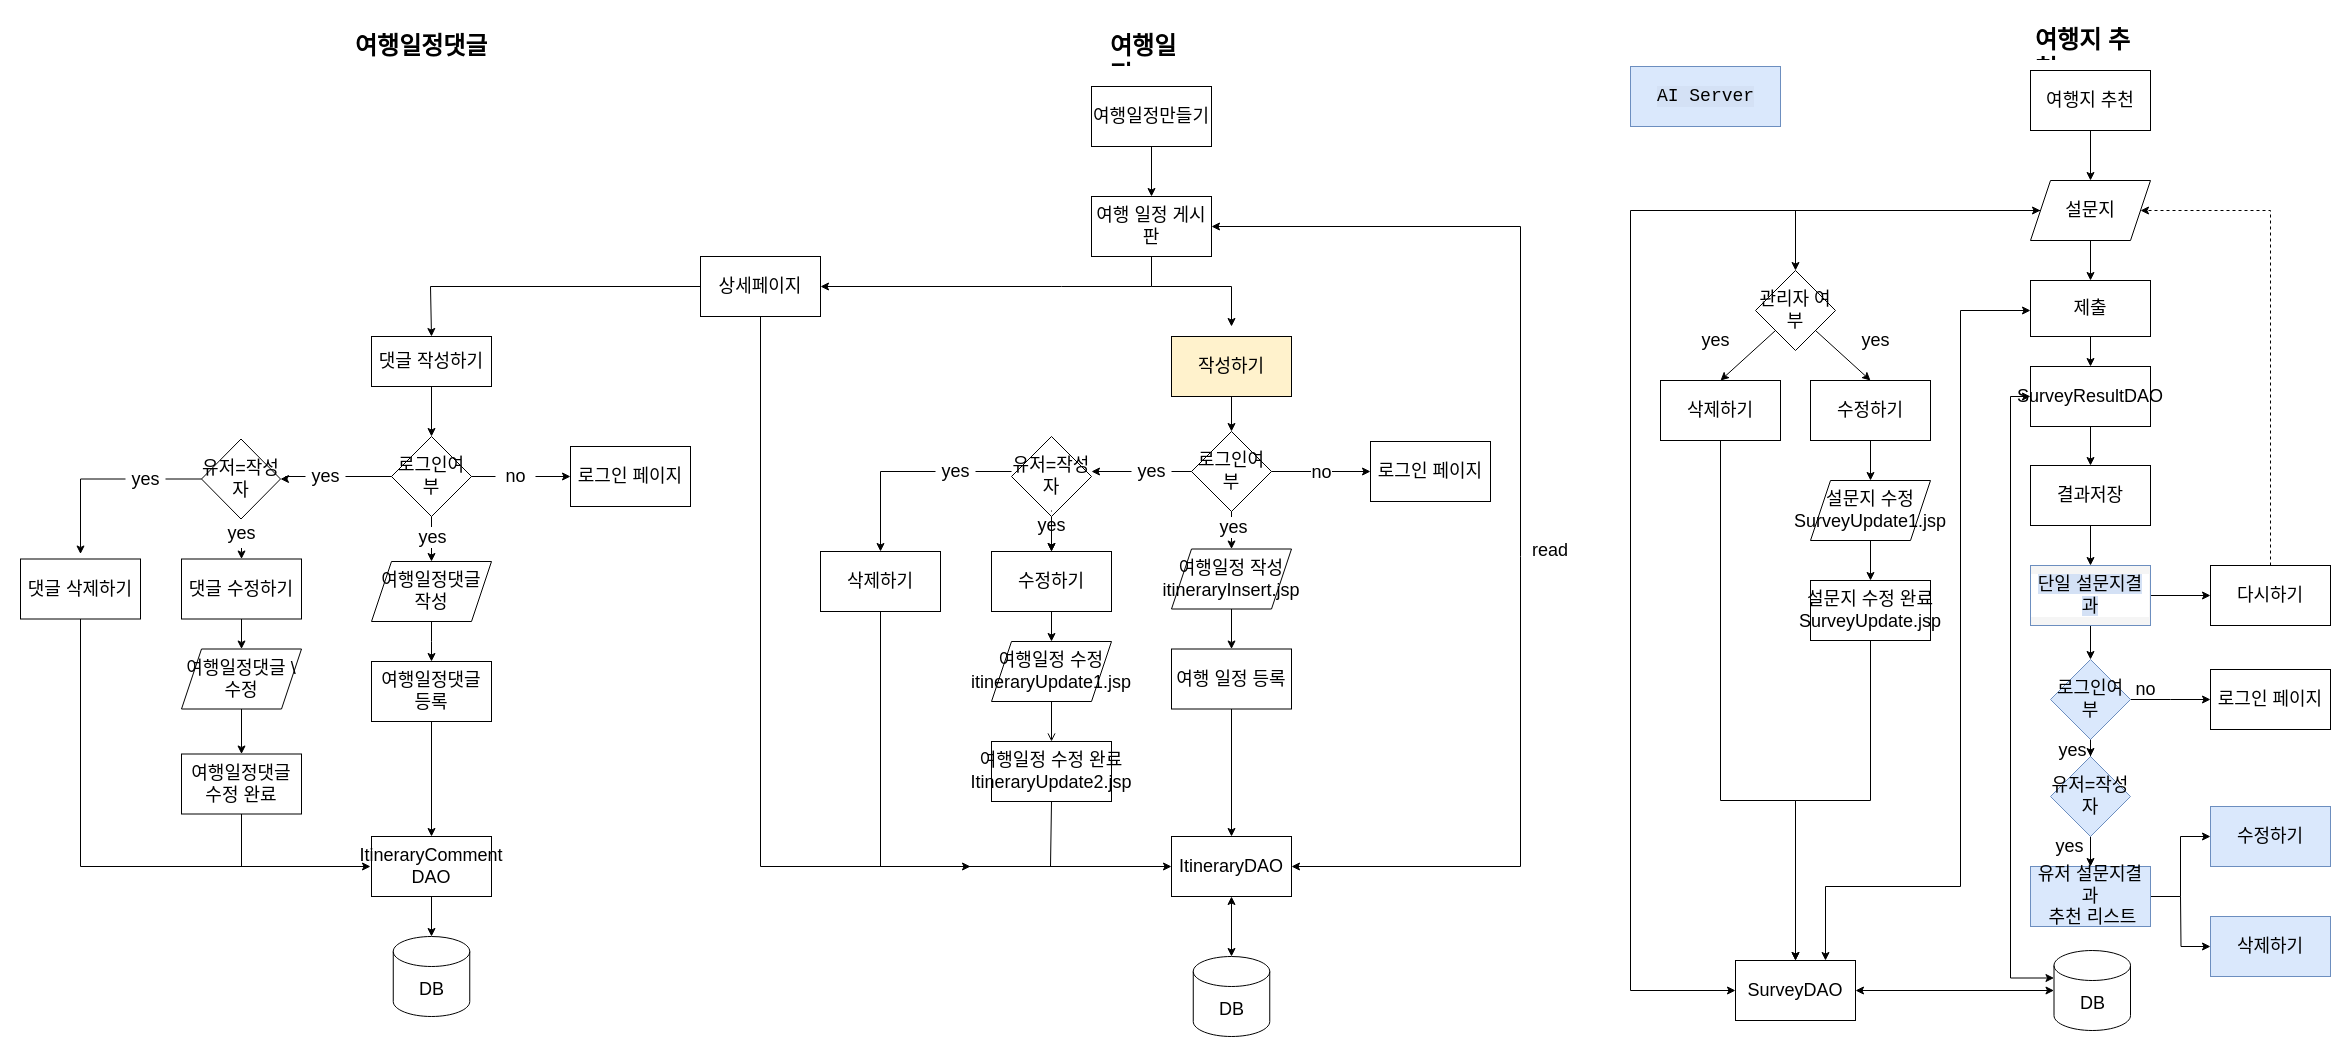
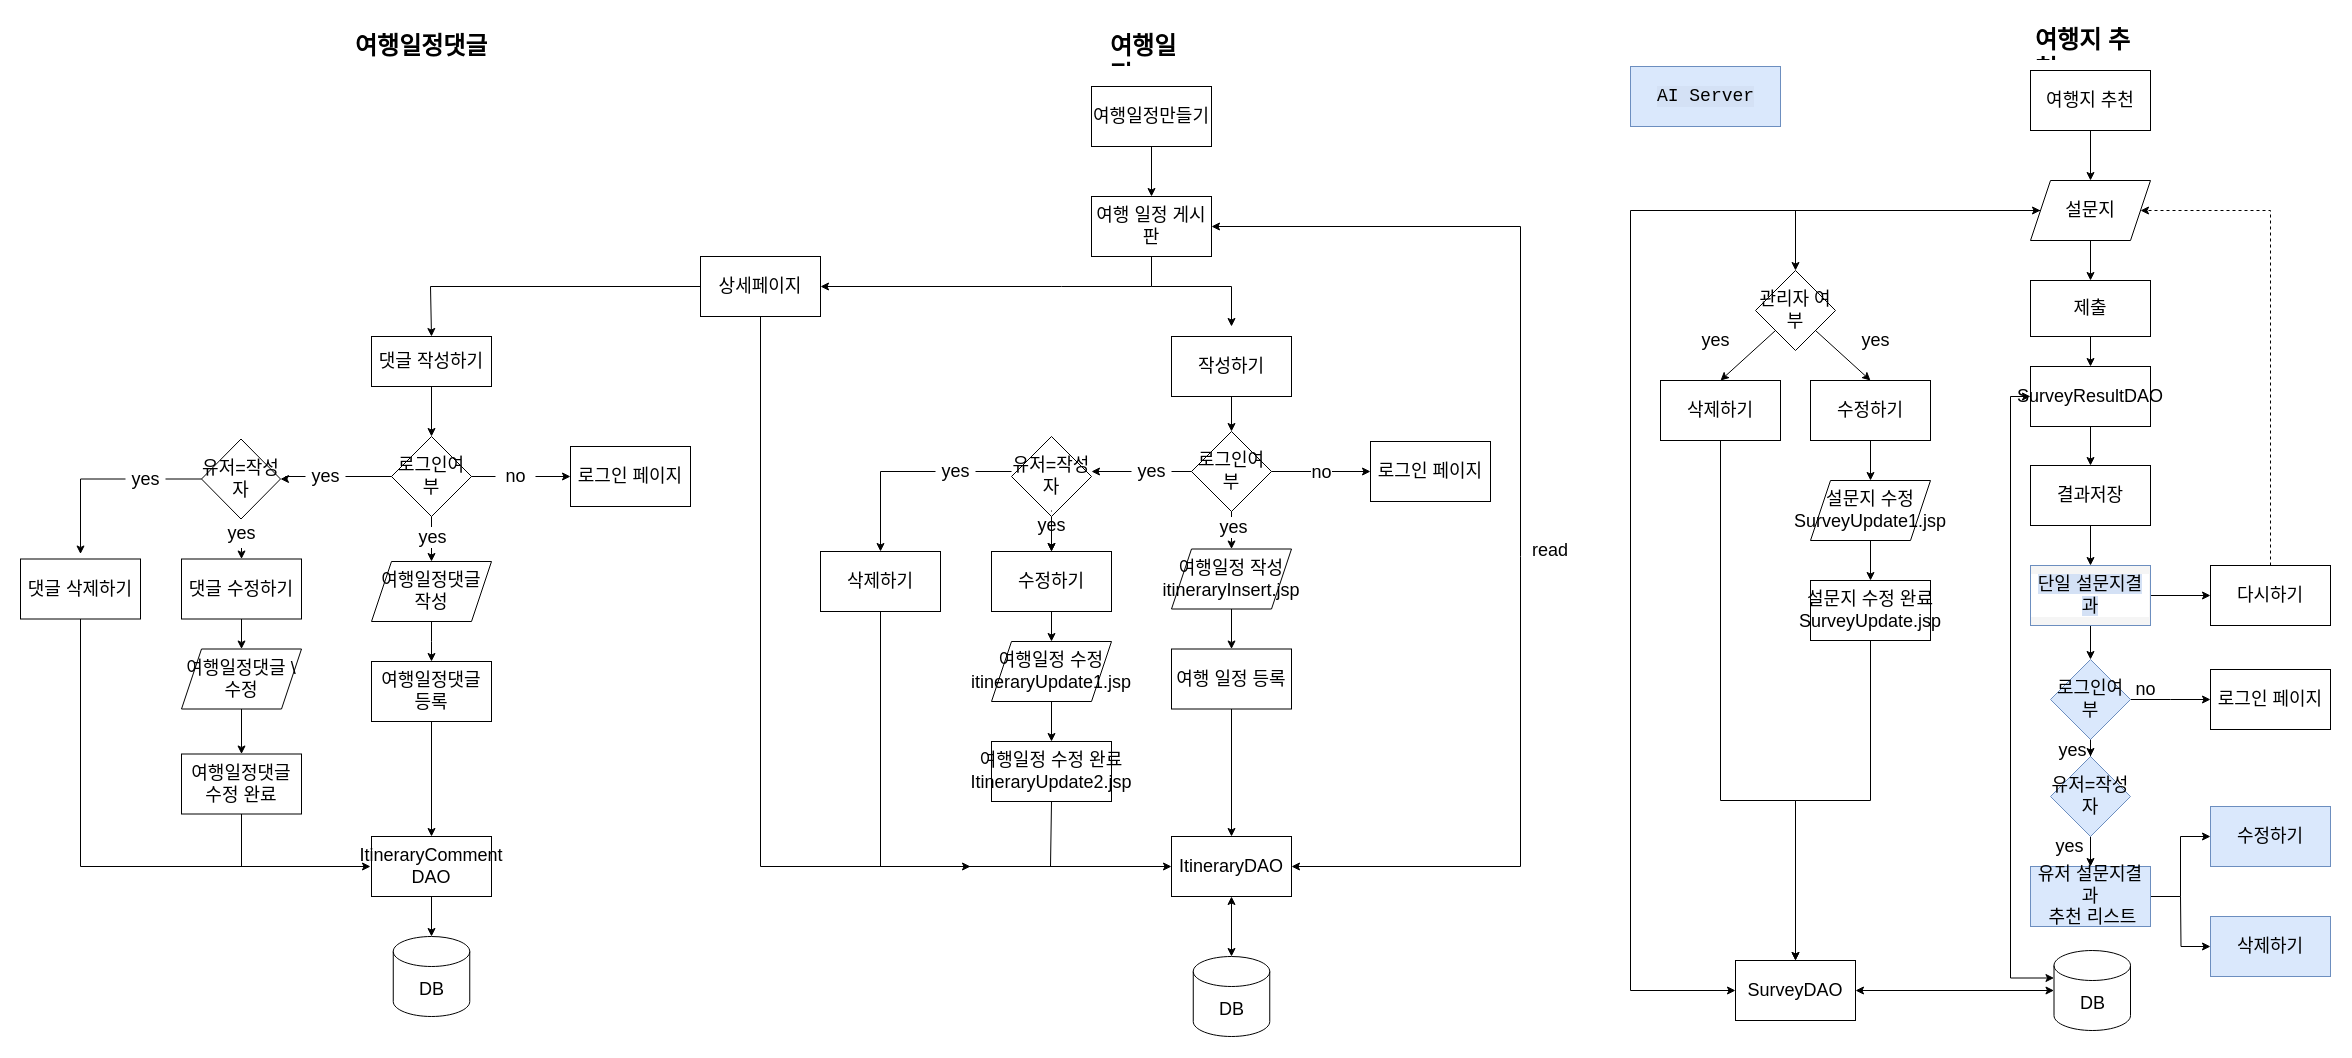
(1232, 367) -> (1232, 367)
(1961, 668) -> none
(1052, 734) -> (1052, 733)
